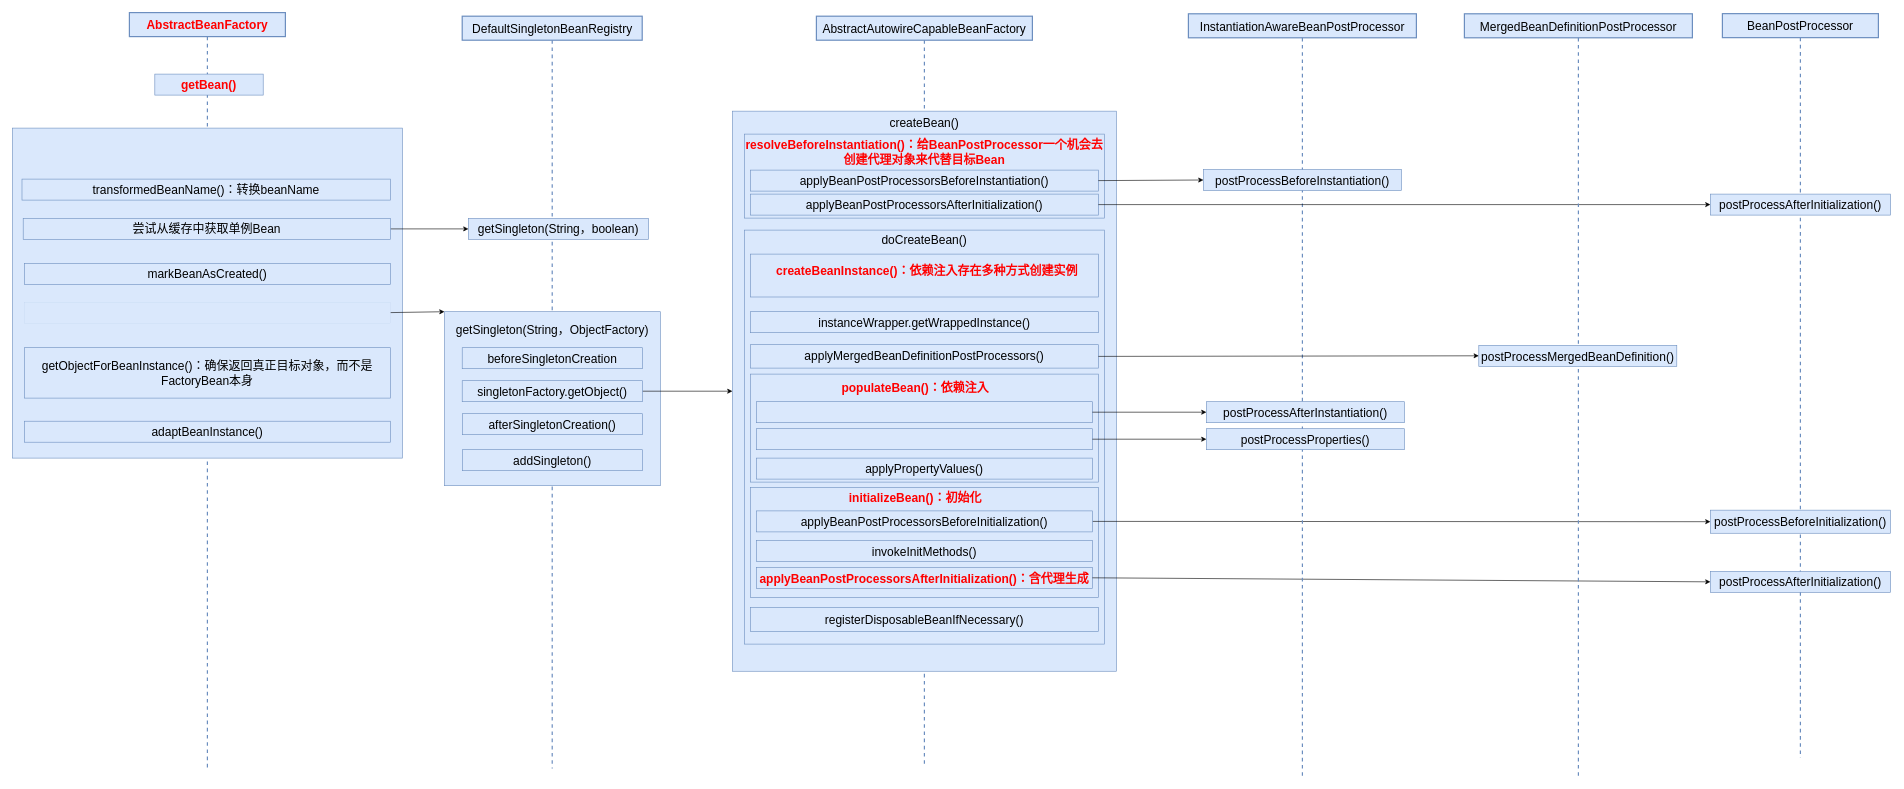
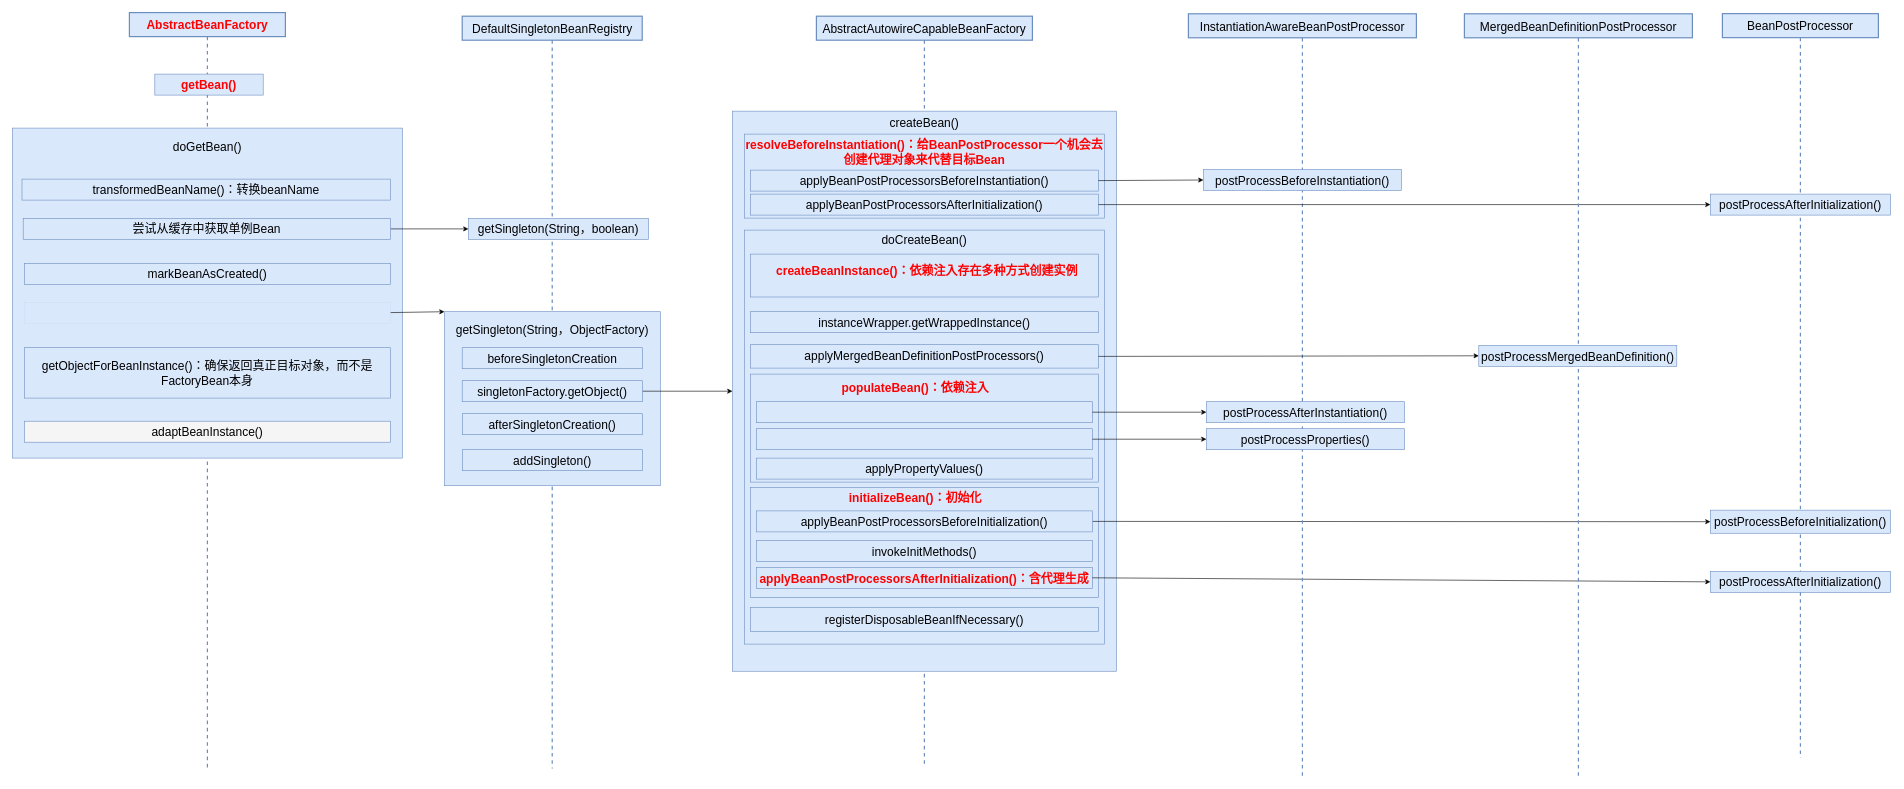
none -> (207, 146)
(207, 432) -> (207, 432)
